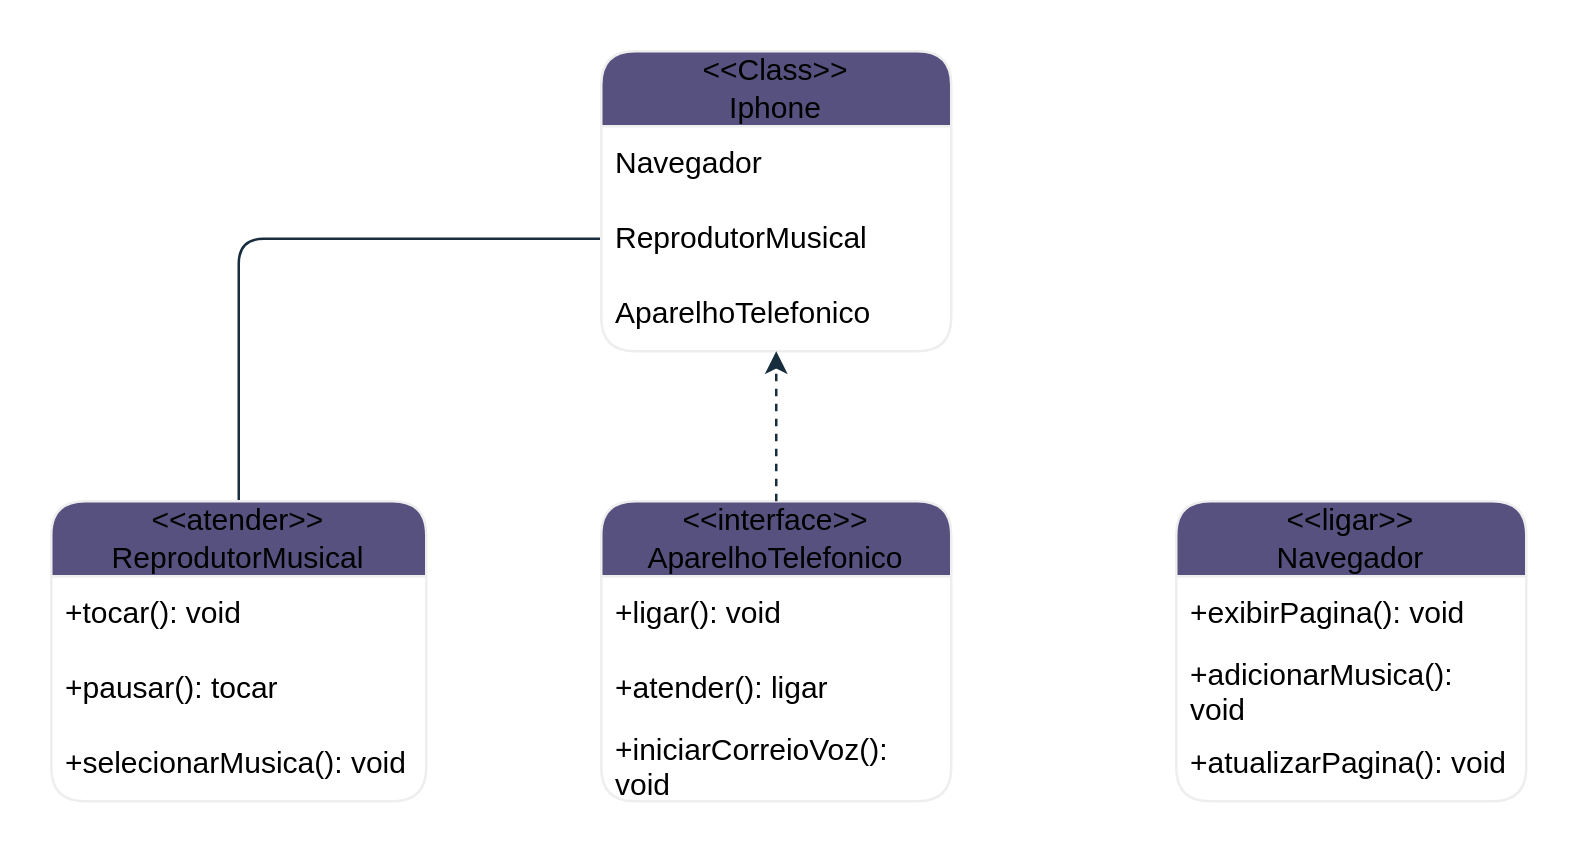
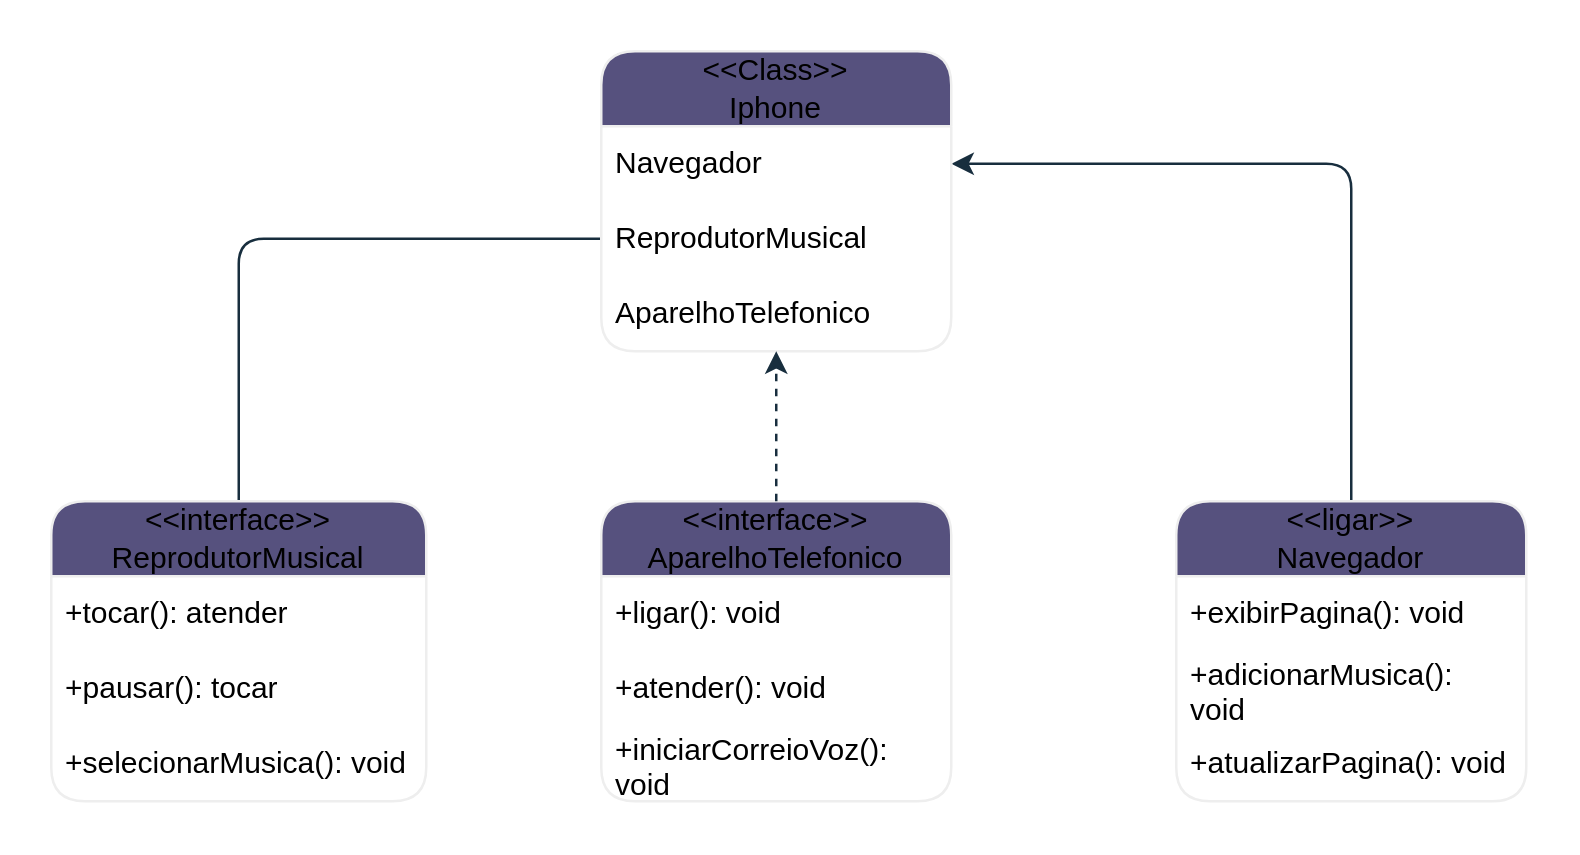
none -> (1320, 164)
(239, 539) -> (239, 539)
(172, 614) -> (201, 614)
(743, 689) -> (739, 689)
